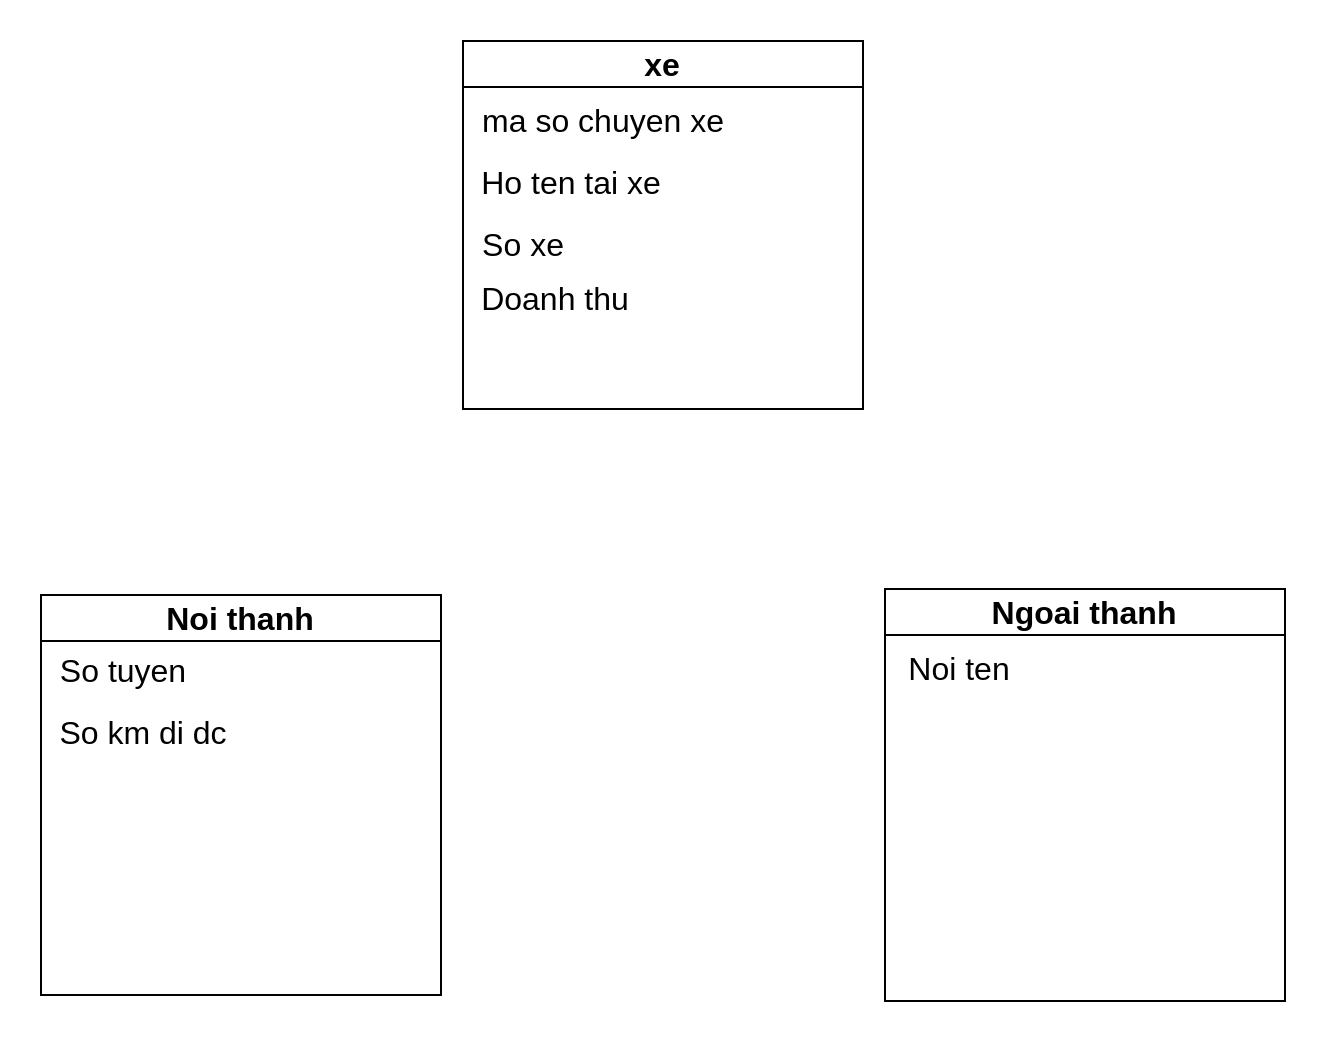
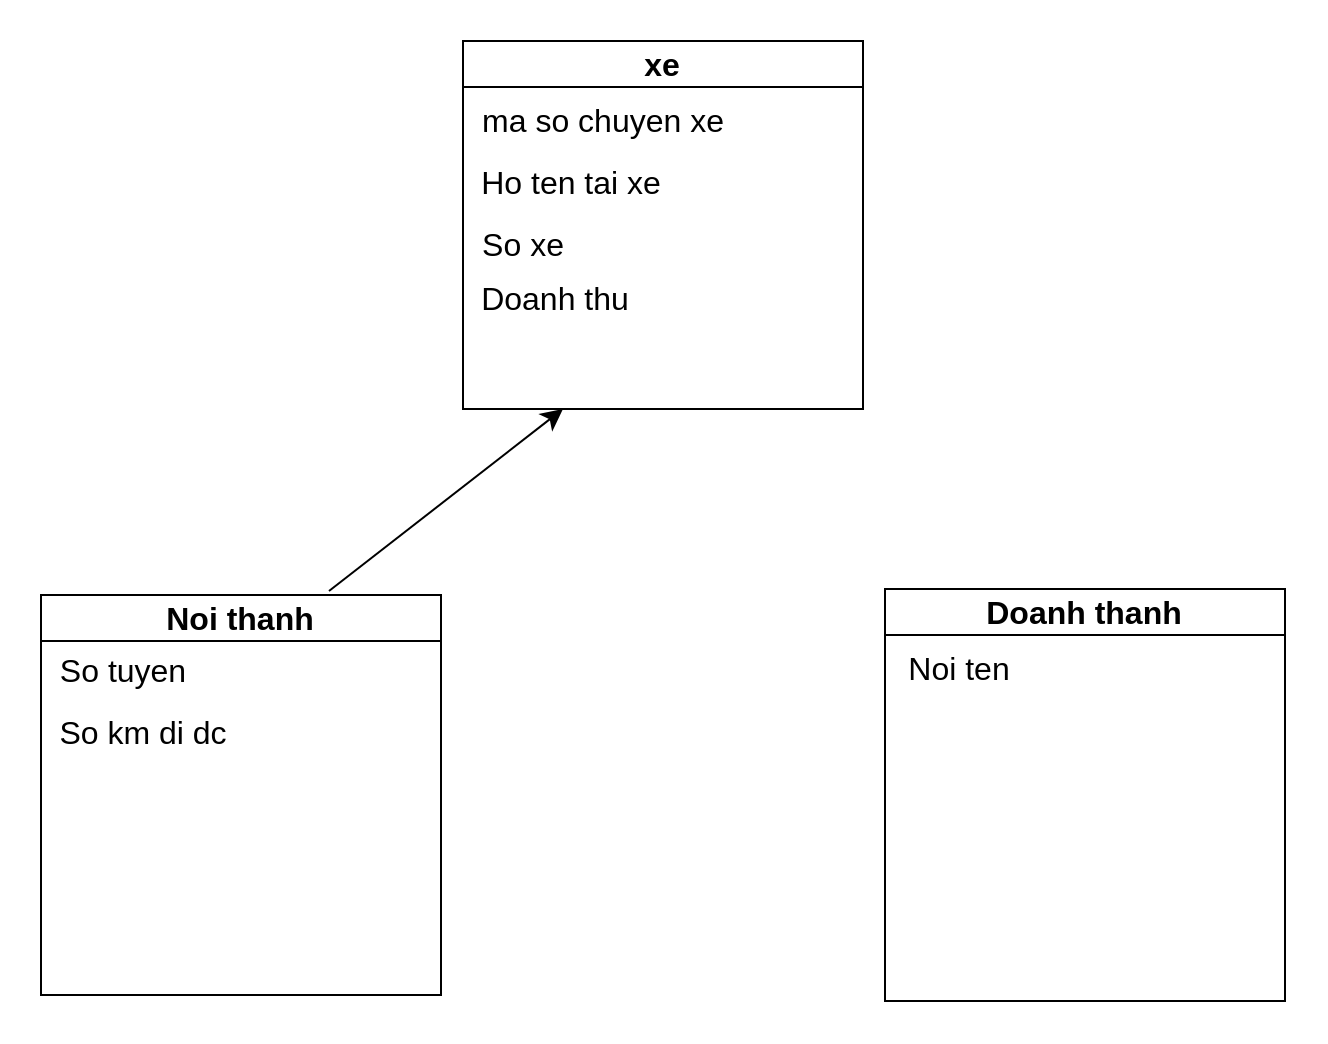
none -> (441, 504)
(1085, 613) -> (1085, 613)
